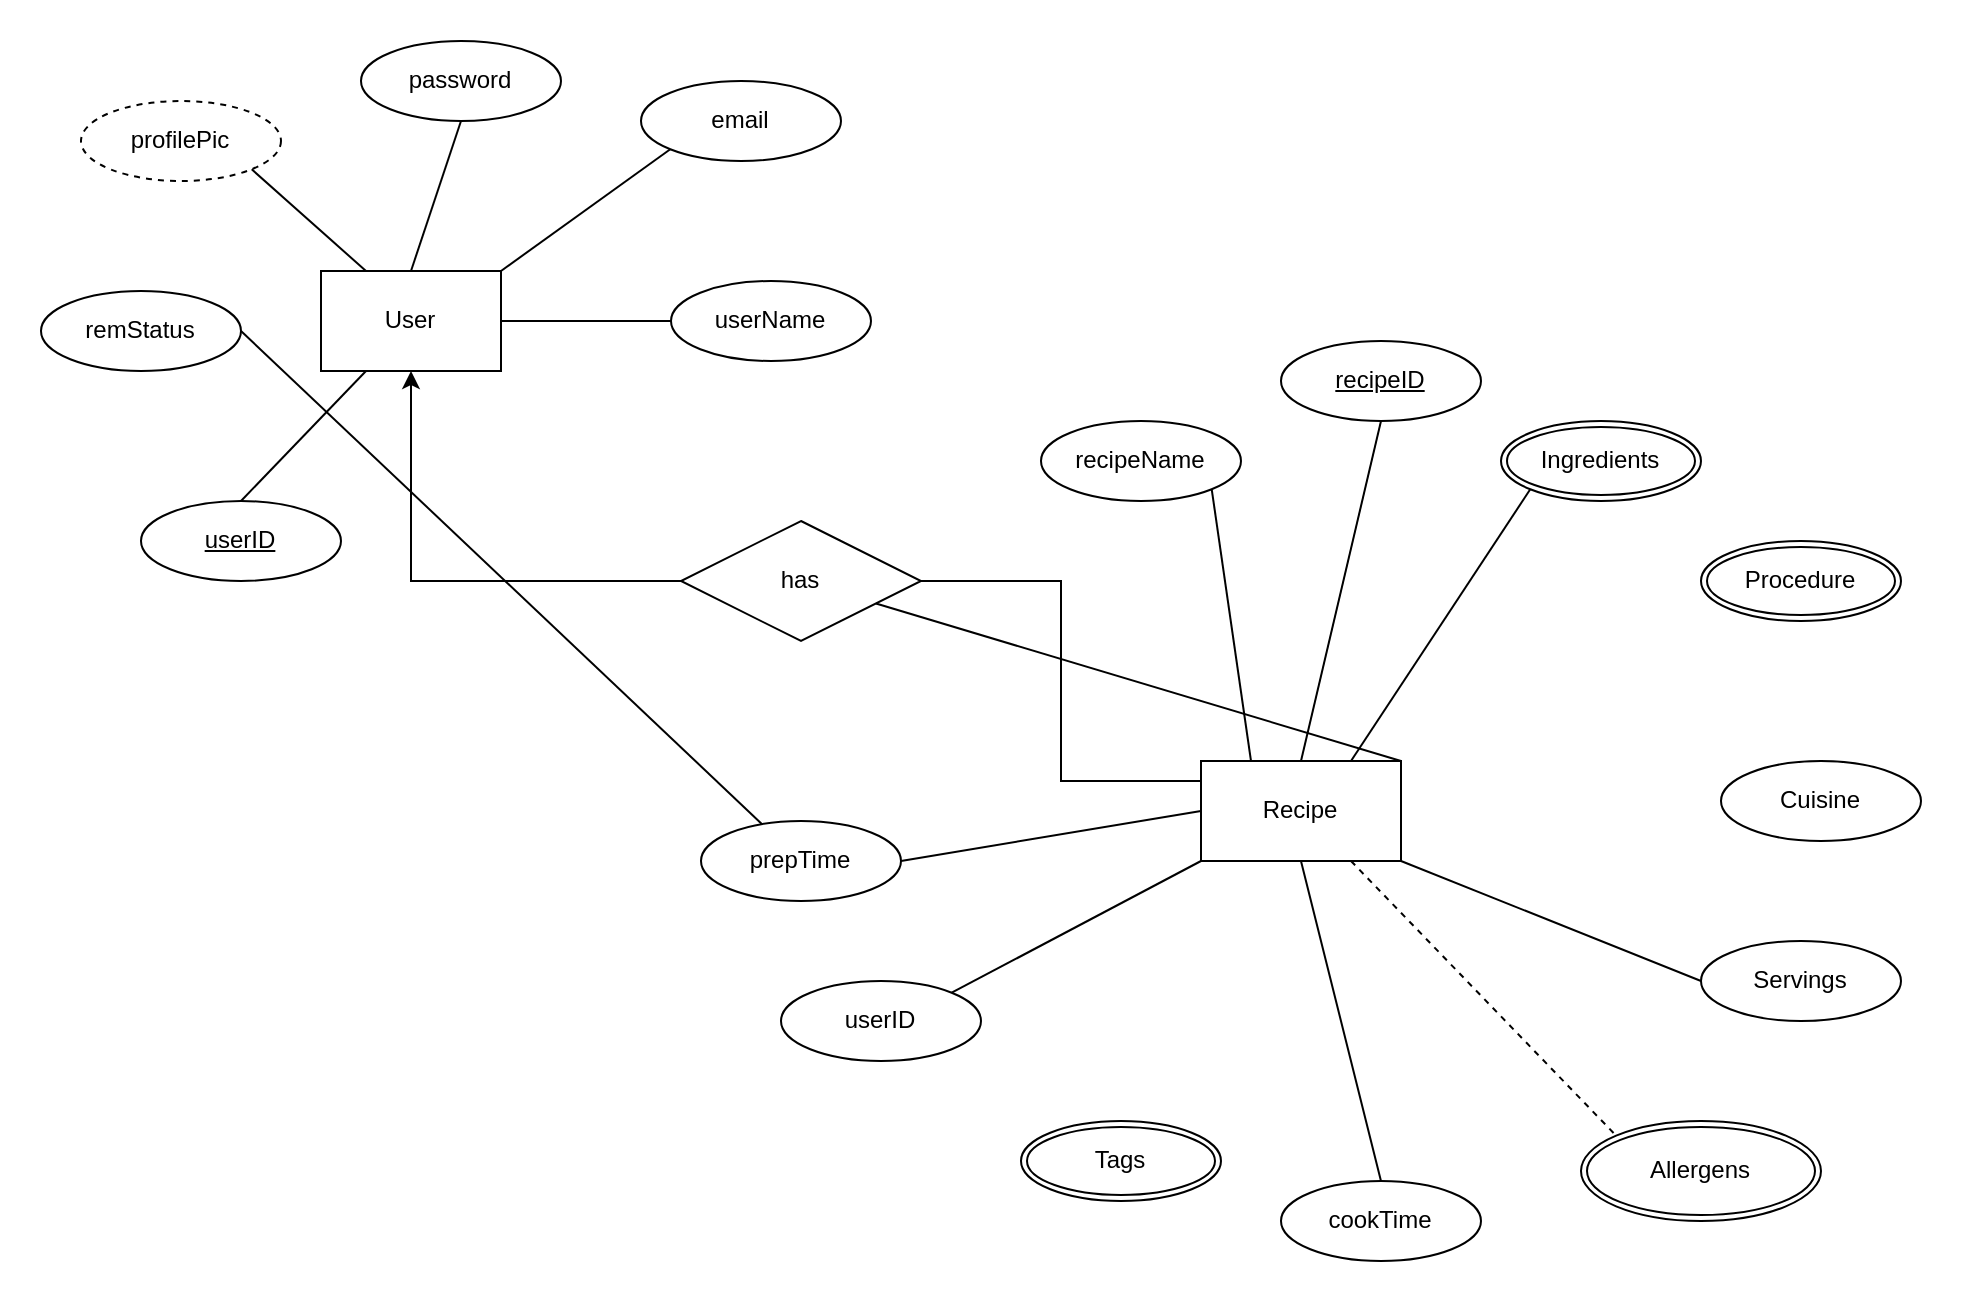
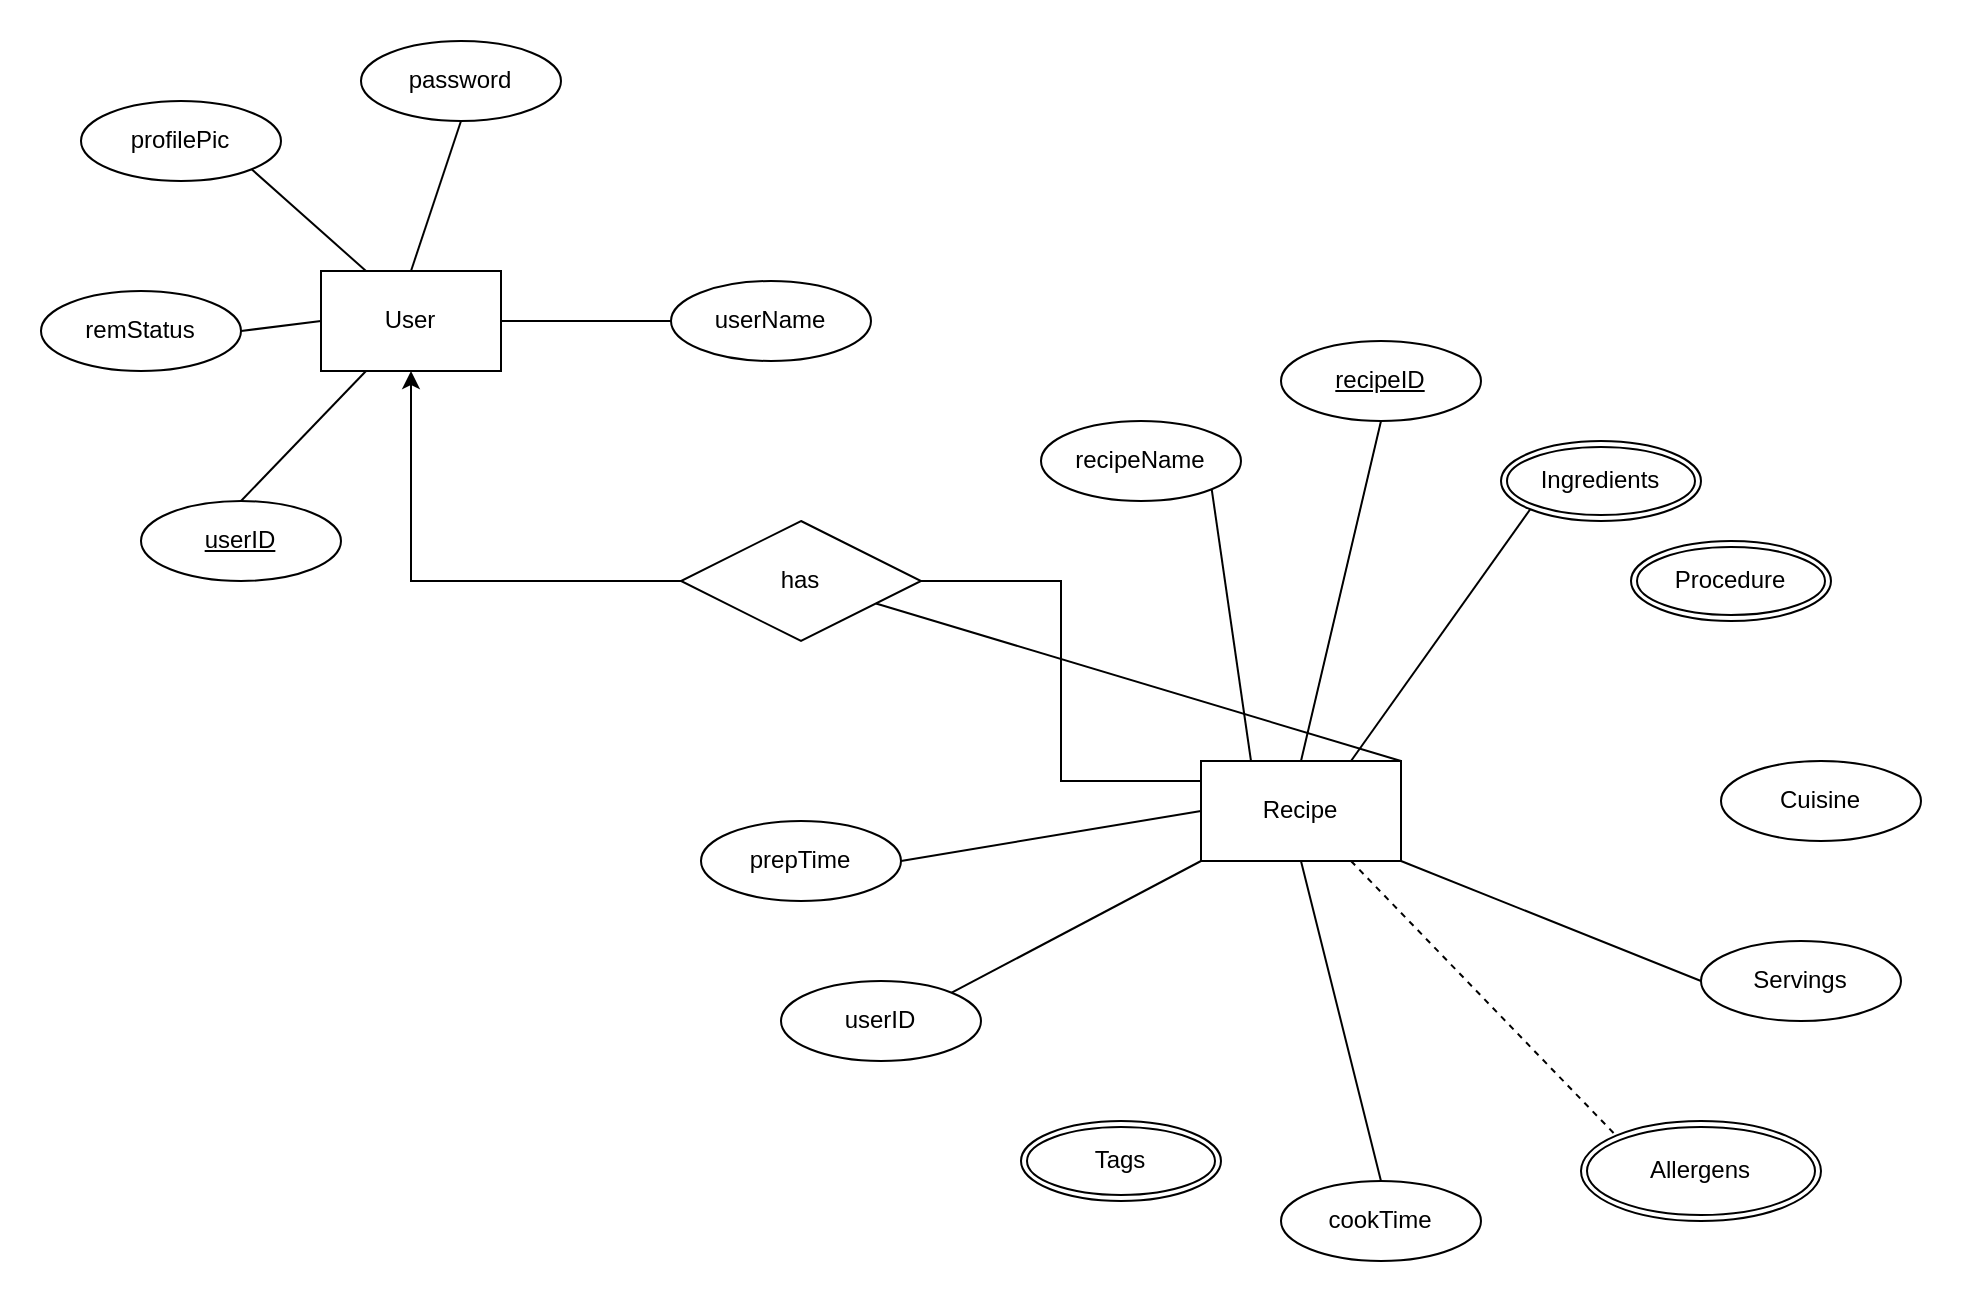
(741, 121) -> none
(181, 141) -> (181, 141)
(586, 210) -> none
(1601, 461) -> (1601, 481)
(1801, 581) -> (1731, 581)
(635, 704) -> (281, 326)
